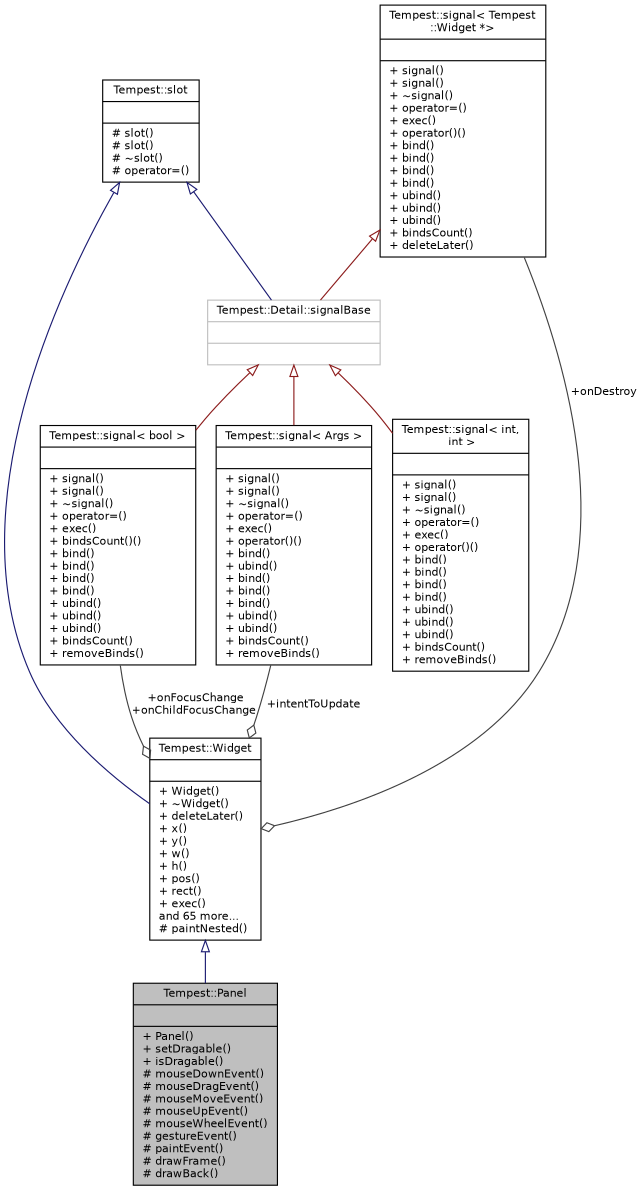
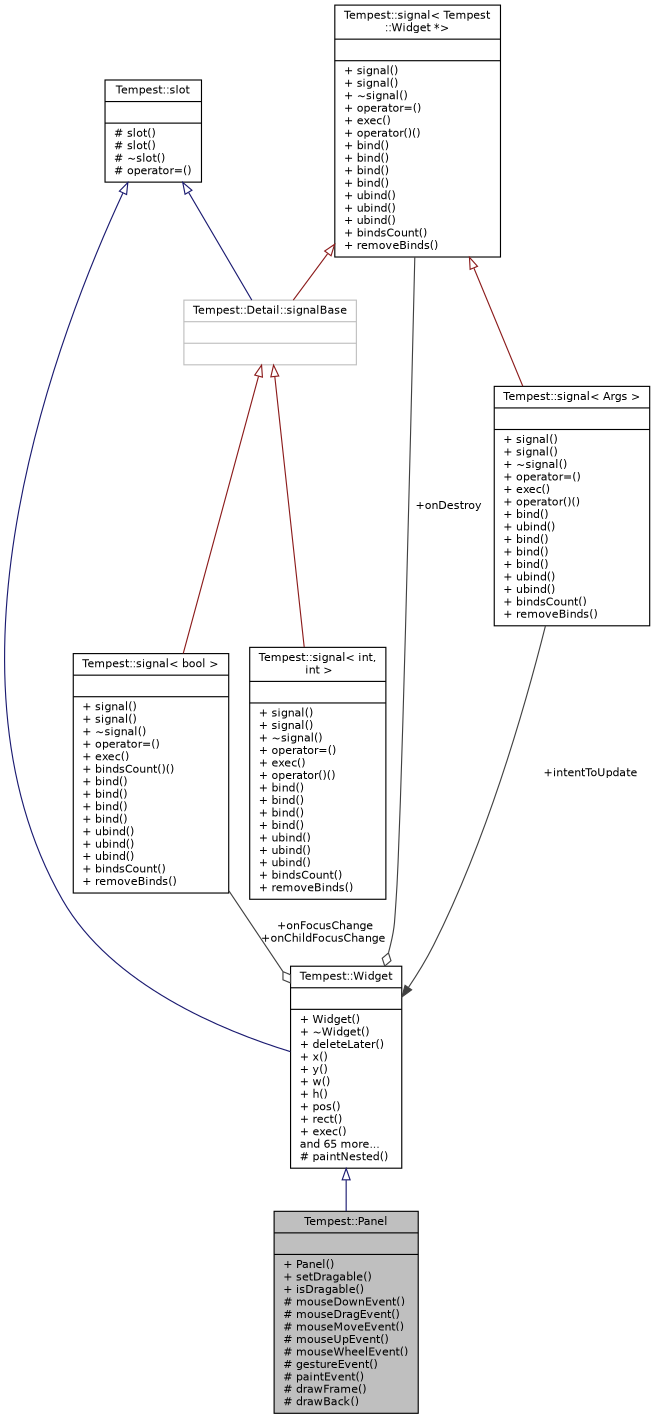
(432, 246) -> (392, 246)
(294, 401) -> (498, 327)
(263, 695) -> (490, 812)
